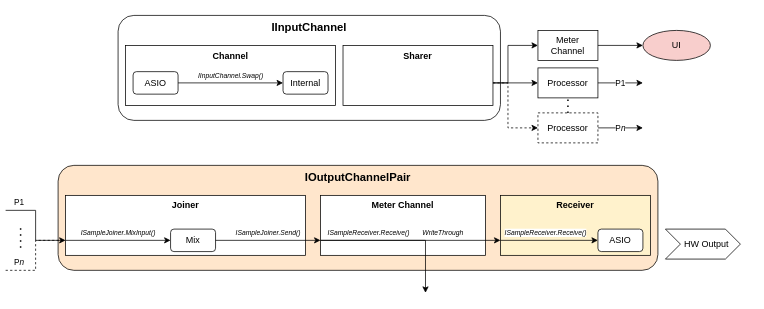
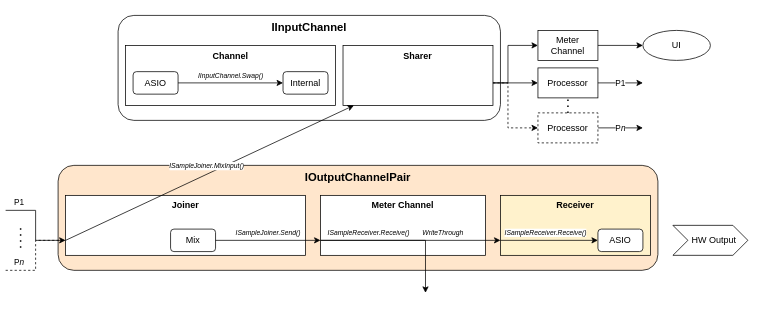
(677, 45) -> (677, 45)
(116, 240) -> (207, 174)
(703, 244) -> (711, 240)
